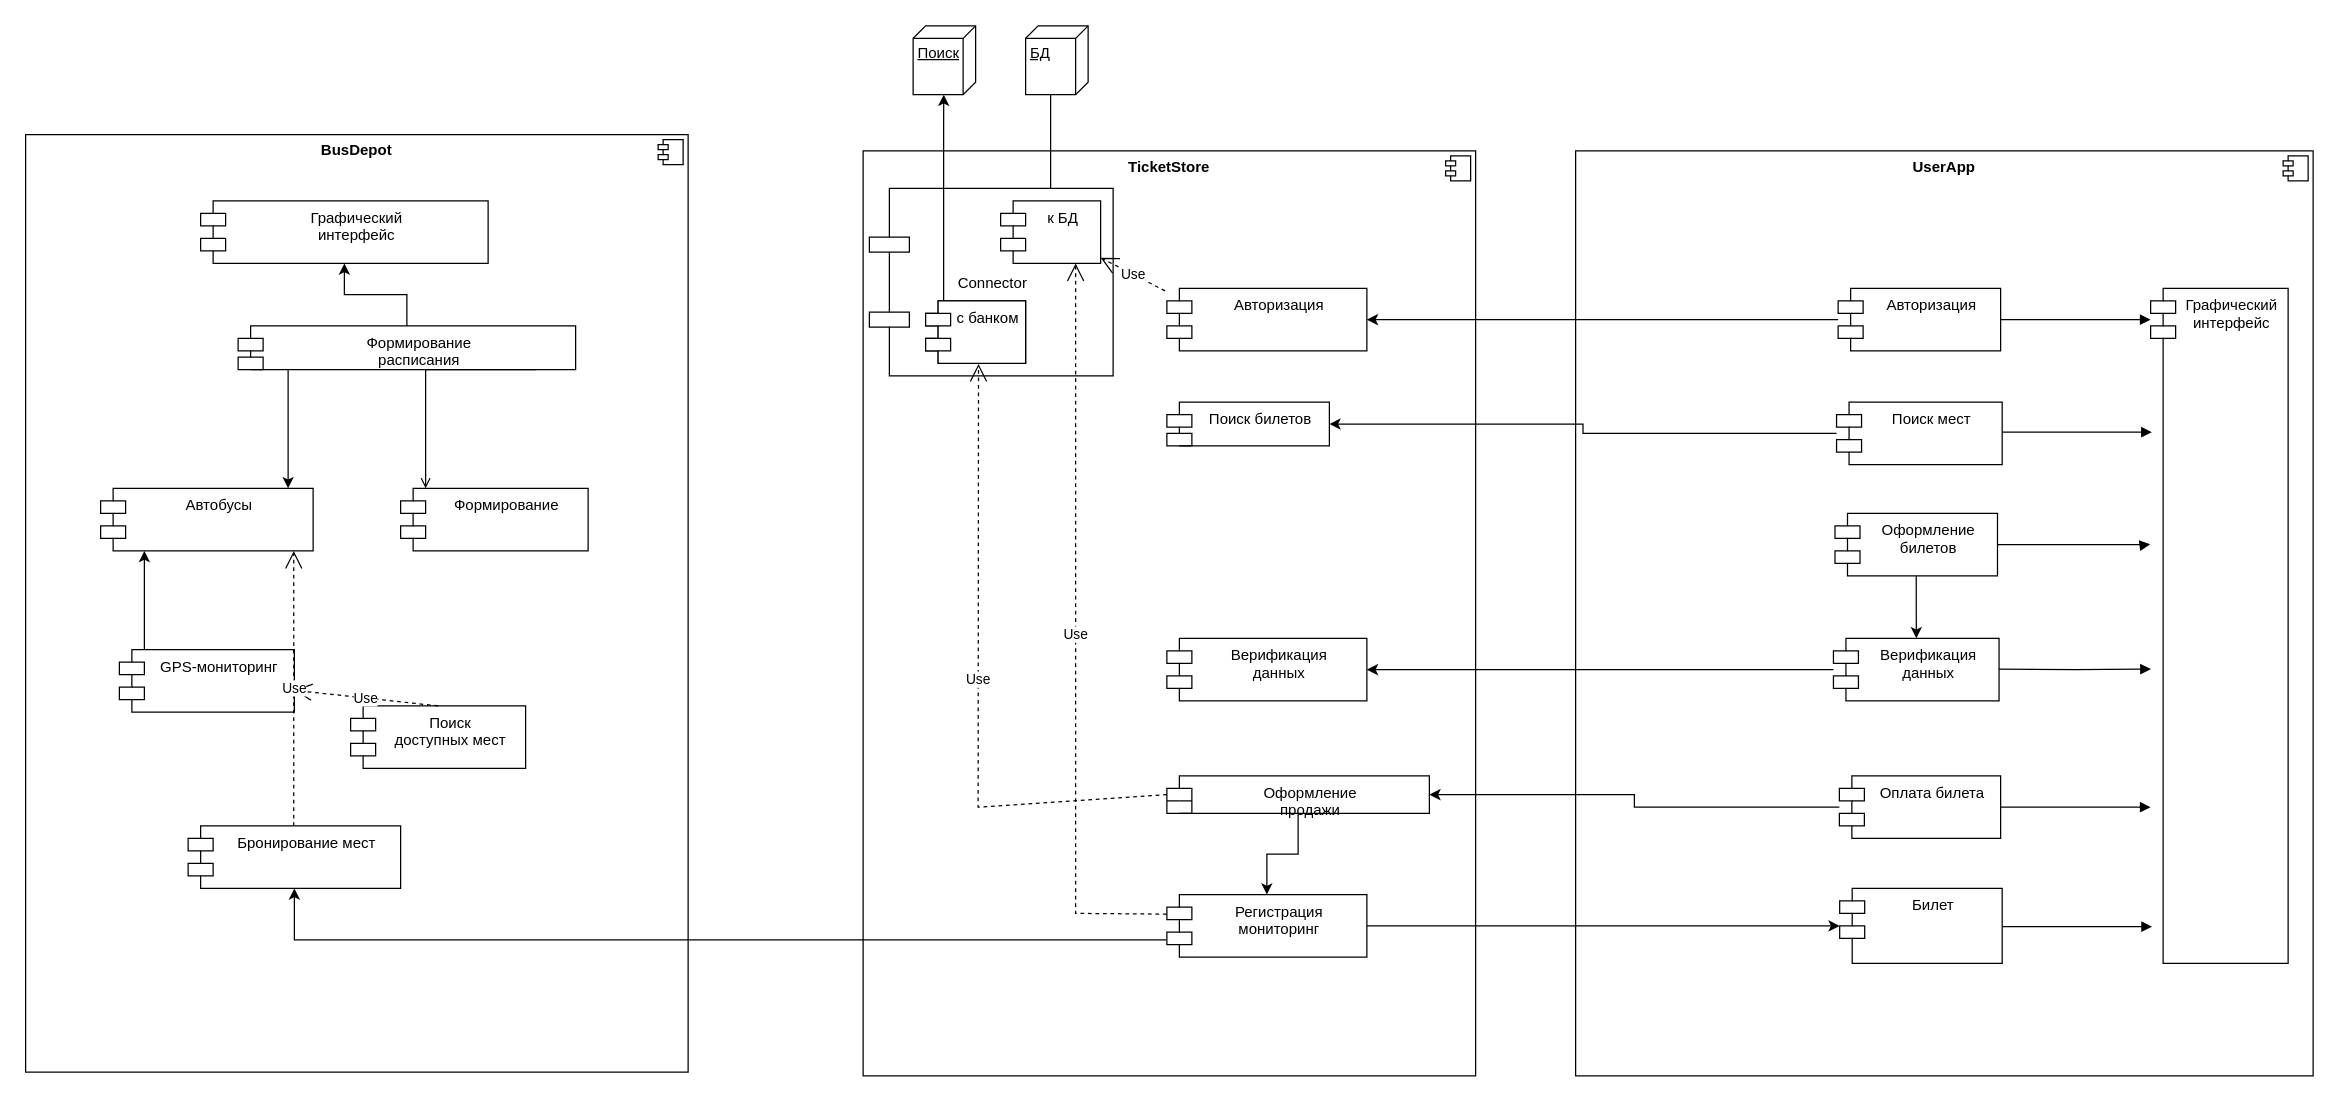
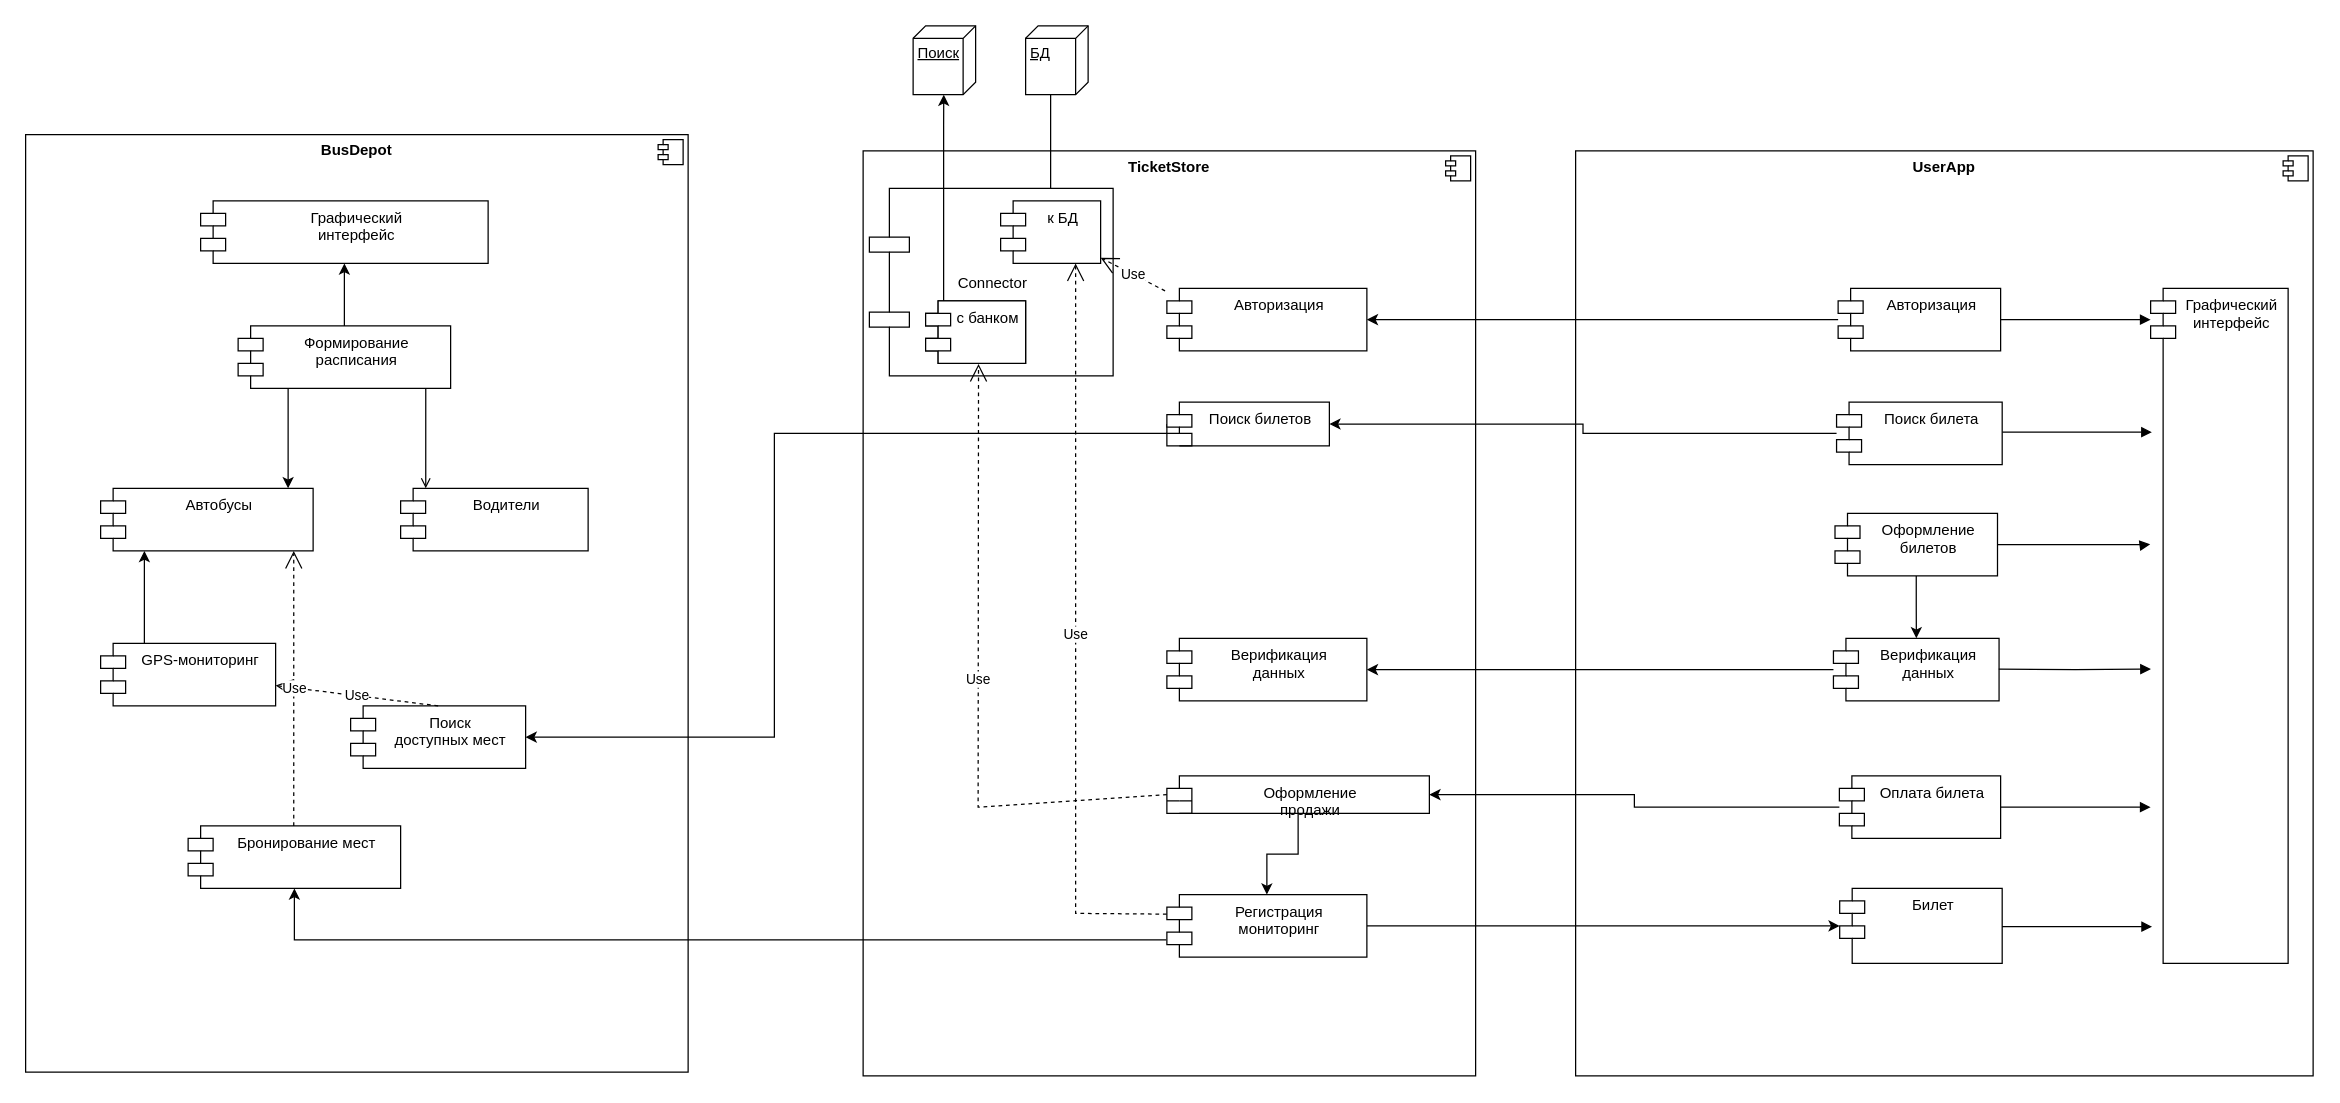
(407, 348) -> (344, 357)
(1931, 419) -> (1931, 419)
(506, 505) -> (506, 505)
none -> (774, 505)
(207, 681) -> (188, 674)
